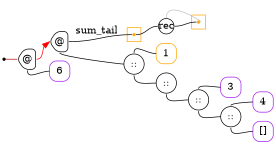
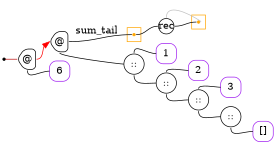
(166, 54) -> (166, 54)
none -> (199, 70)
(263, 102) -> none
